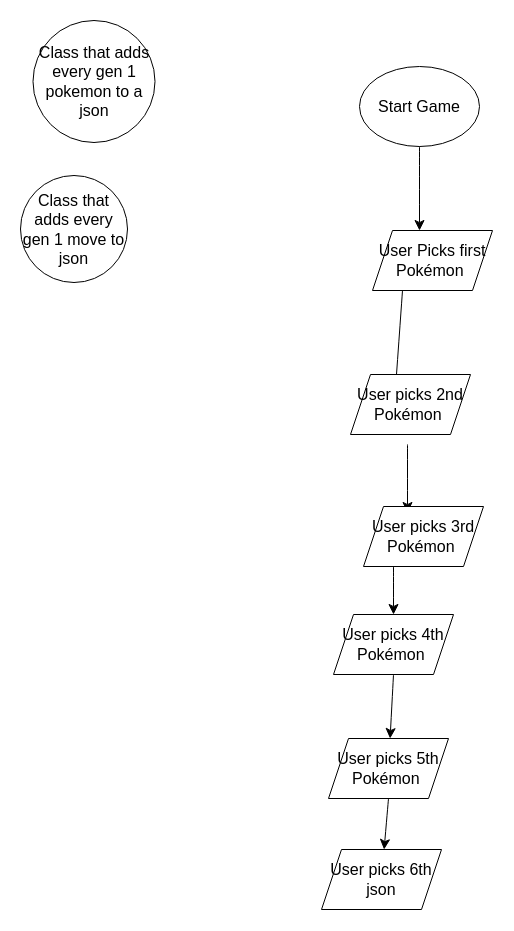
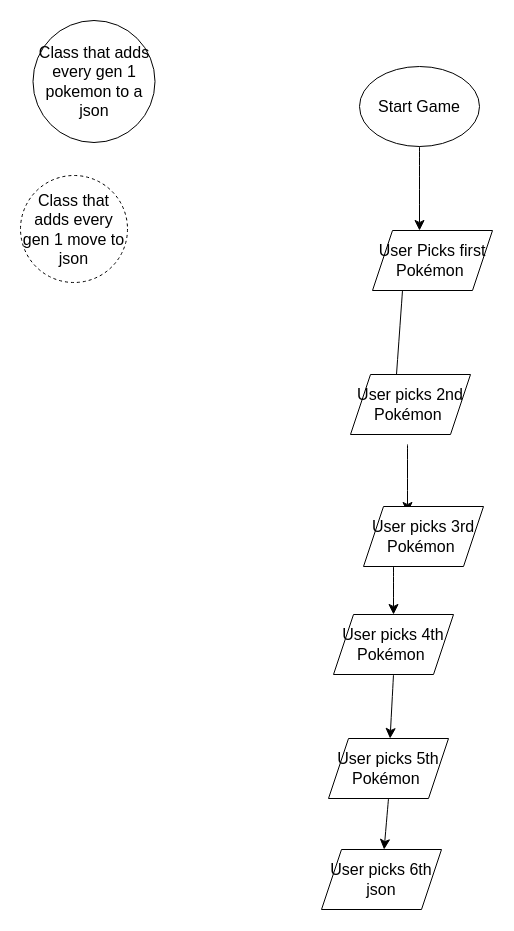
(74, 229) -> (74, 229)
